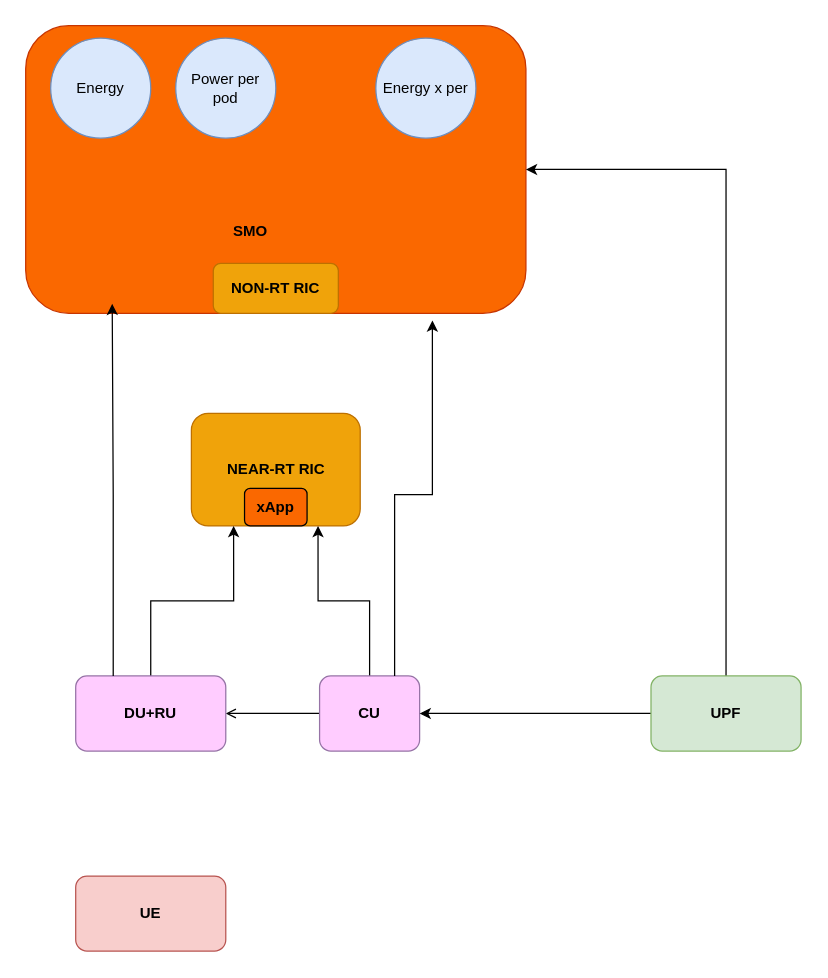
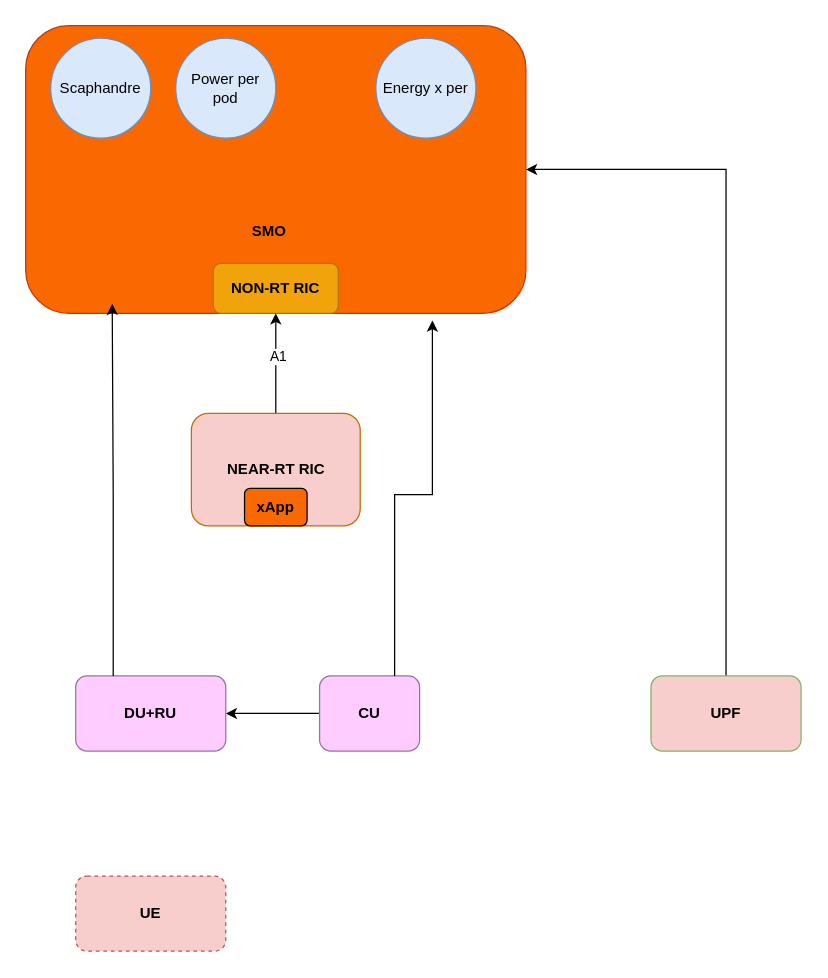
(101, 88) -> (101, 88)
(251, 232) -> (269, 232)
none -> (276, 367)
(276, 469) -> (276, 469)
(188, 601) -> none
(348, 601) -> none
(232, 713) -> (235, 713)
(539, 713) -> none
(726, 713) -> (726, 713)
(151, 913) -> (151, 913)
